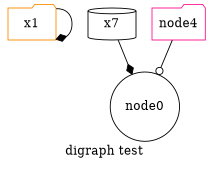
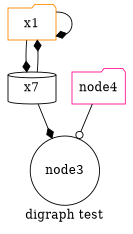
none -> (26, 51)
none -> (38, 61)
(145, 107) -> (65, 171)
